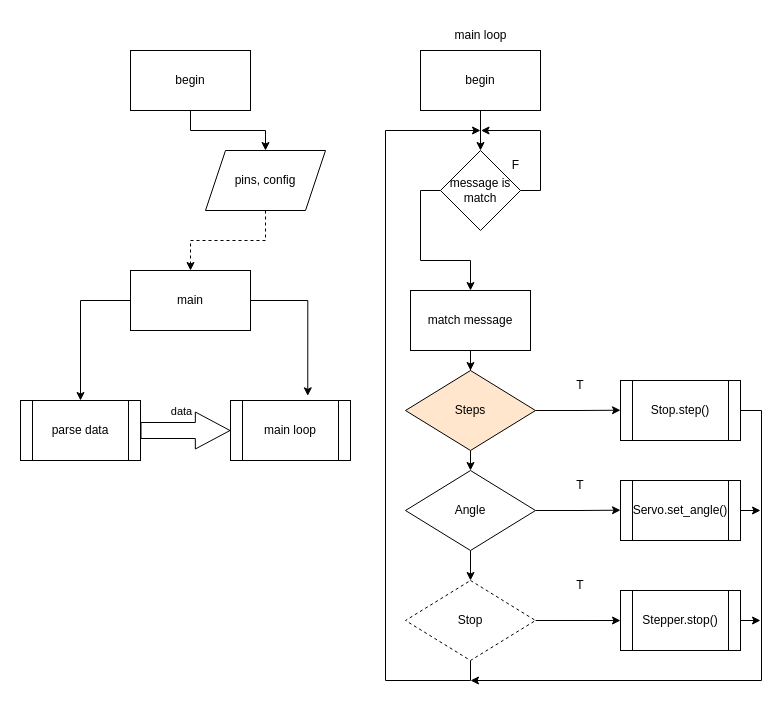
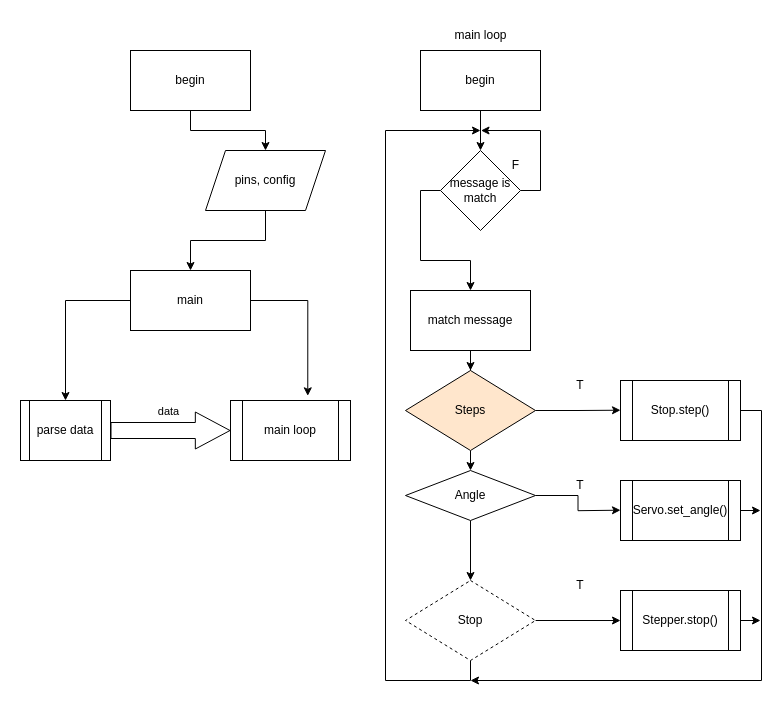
(232, 241) -> (232, 241)
(81, 431) -> (66, 431)
(471, 511) -> (471, 496)
